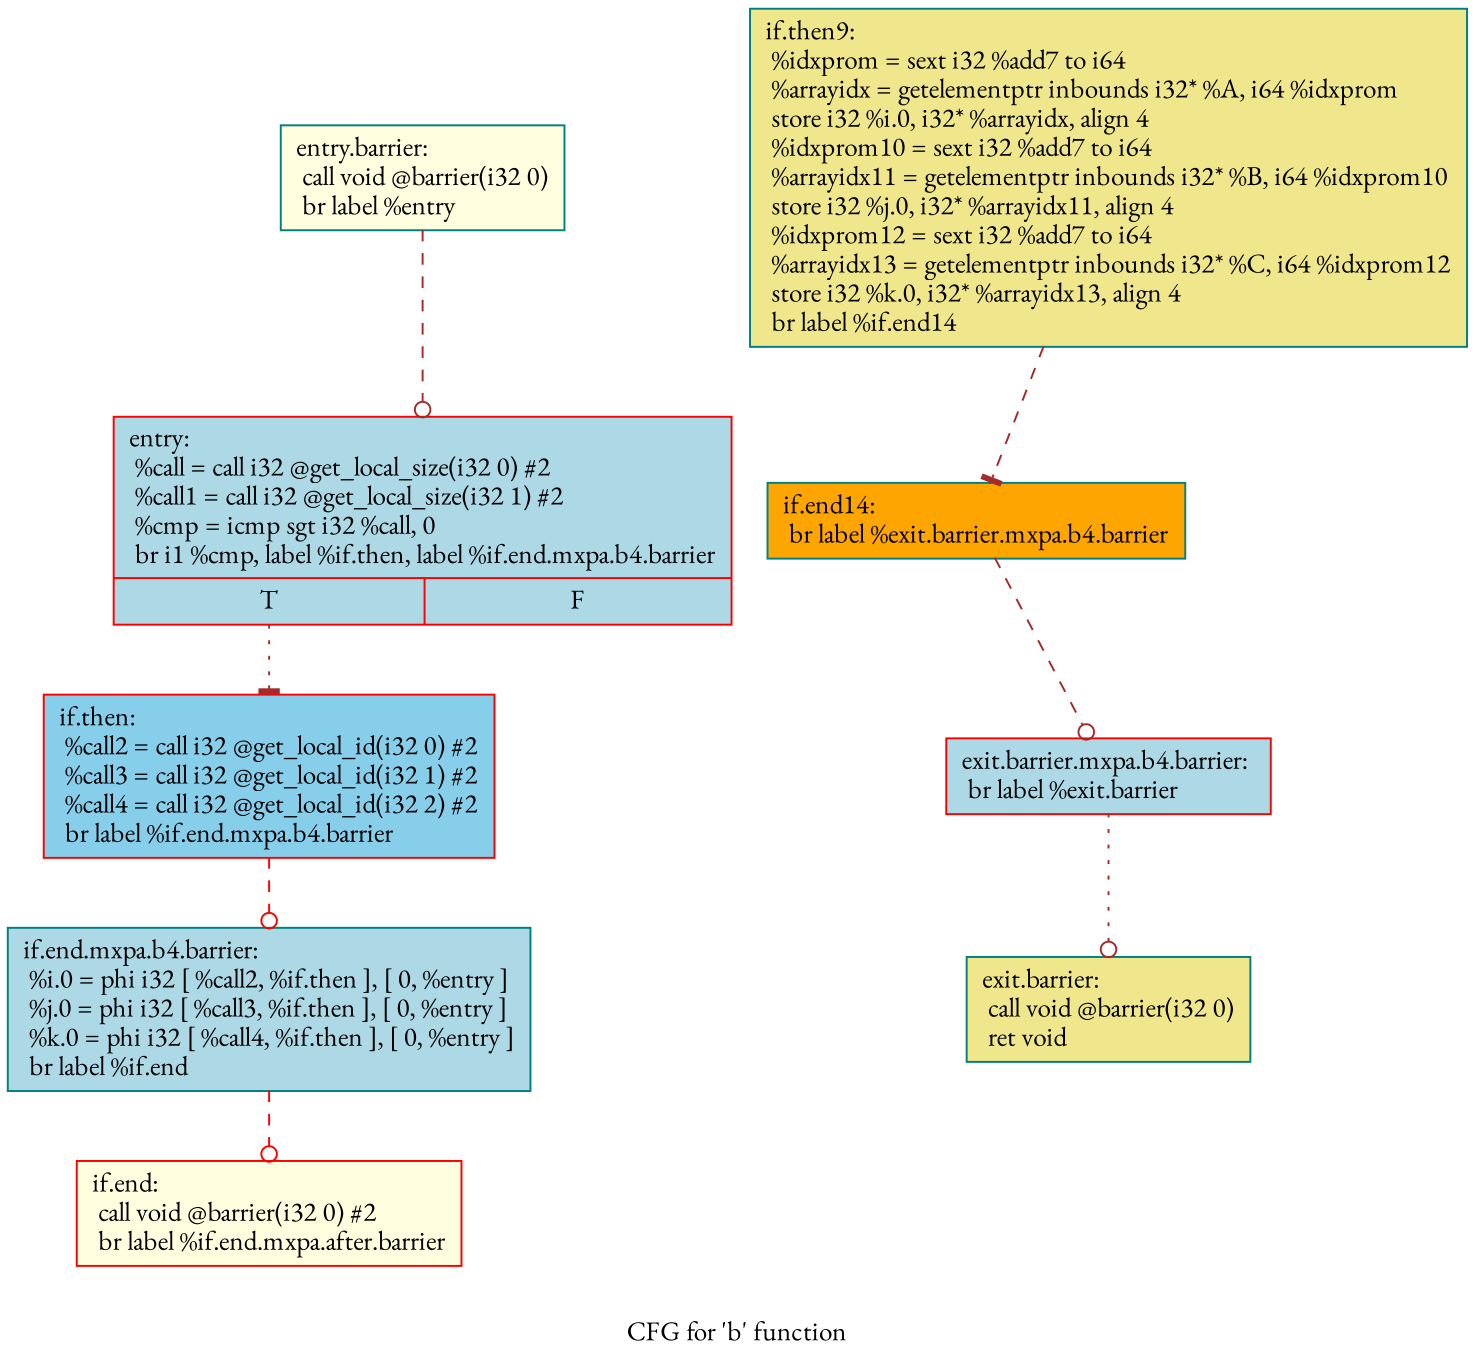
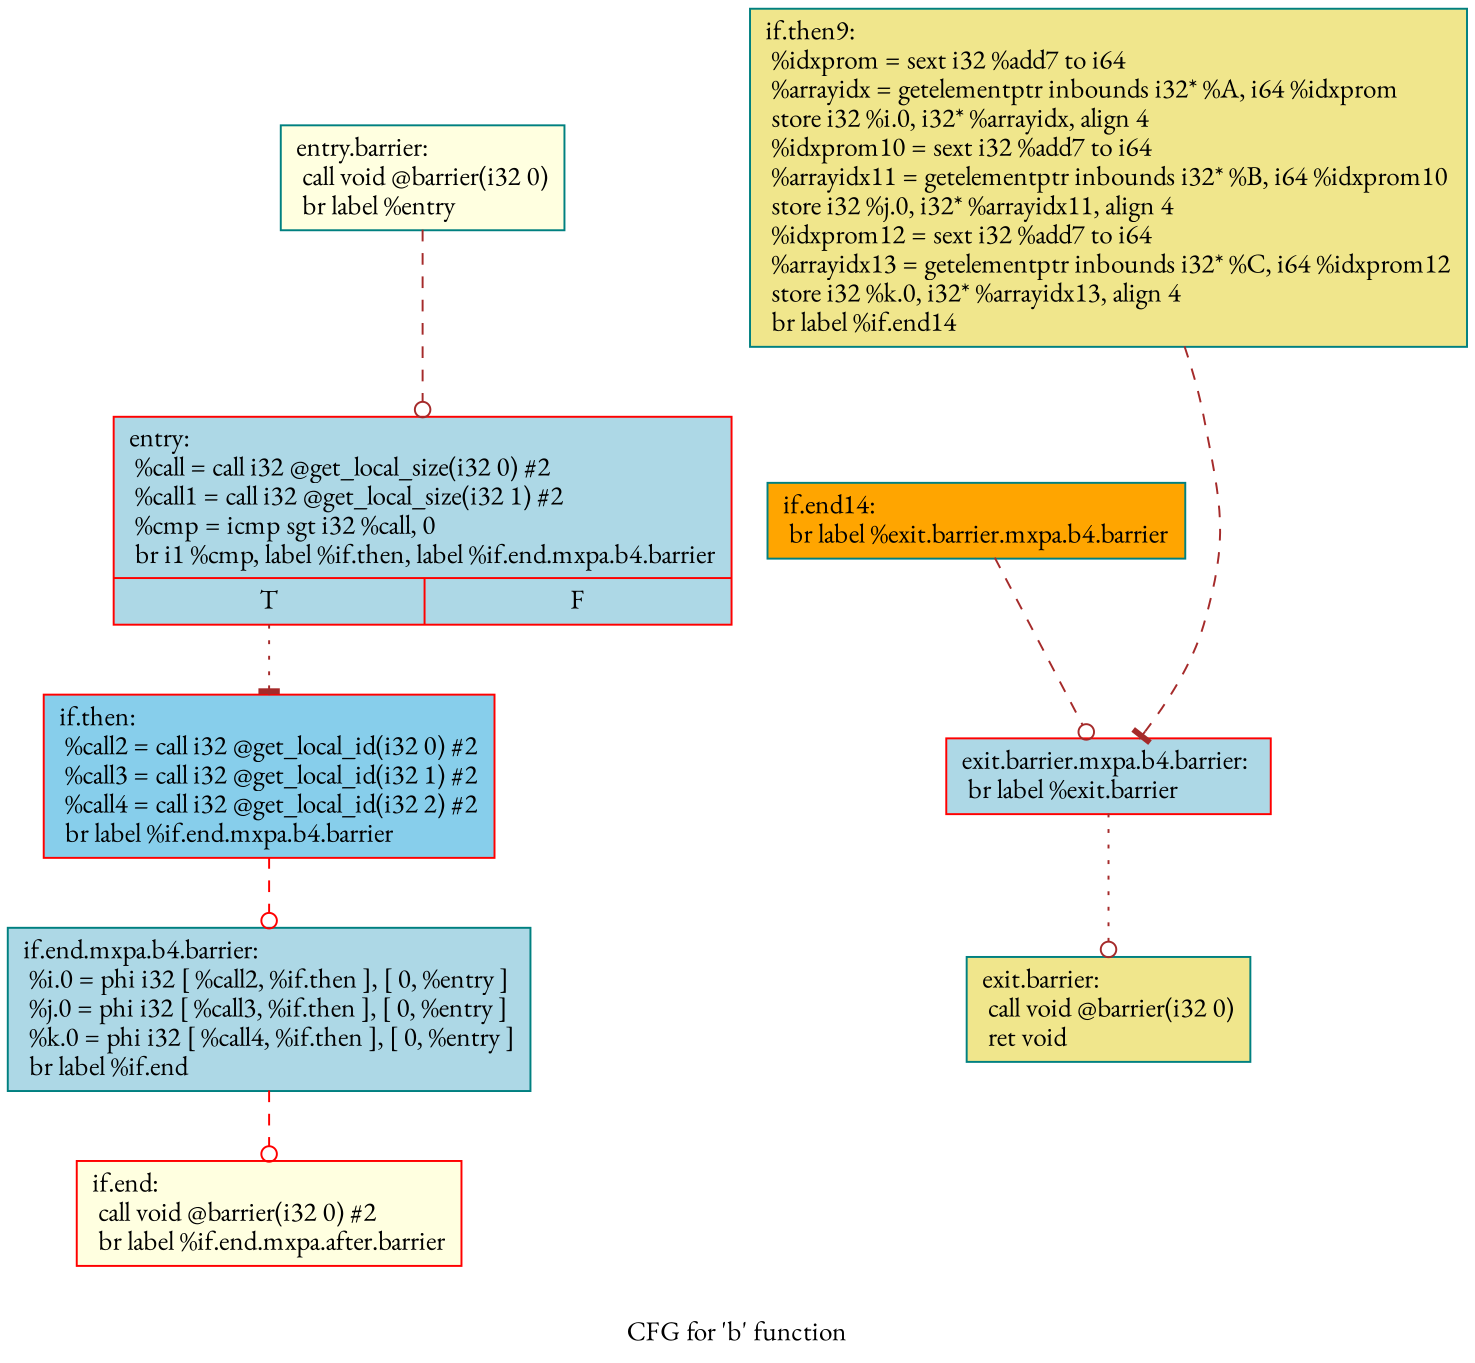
(1019, 410) -> (1220, 546)
